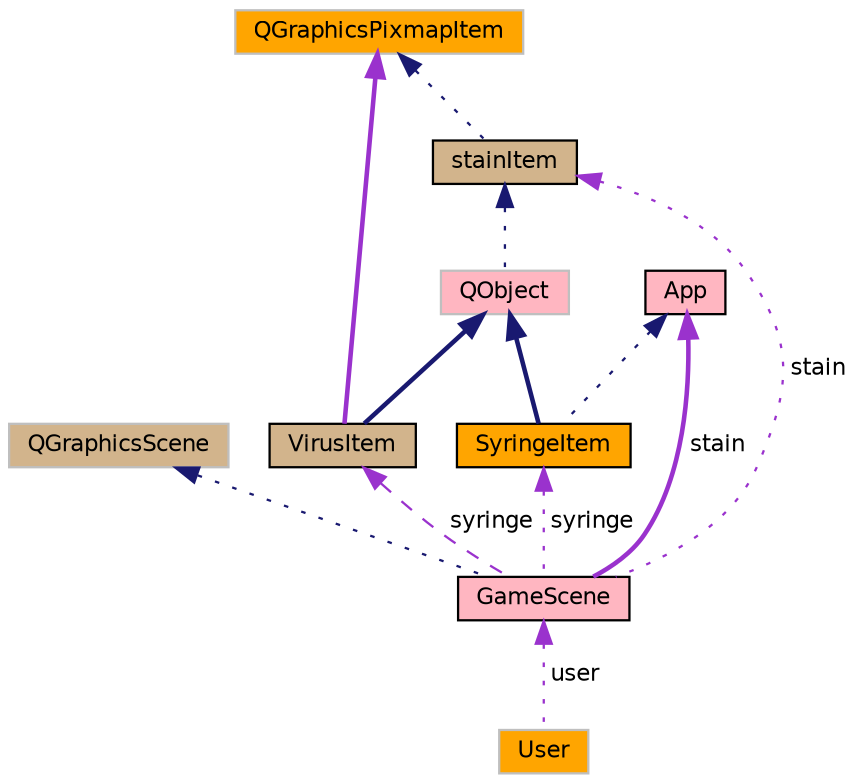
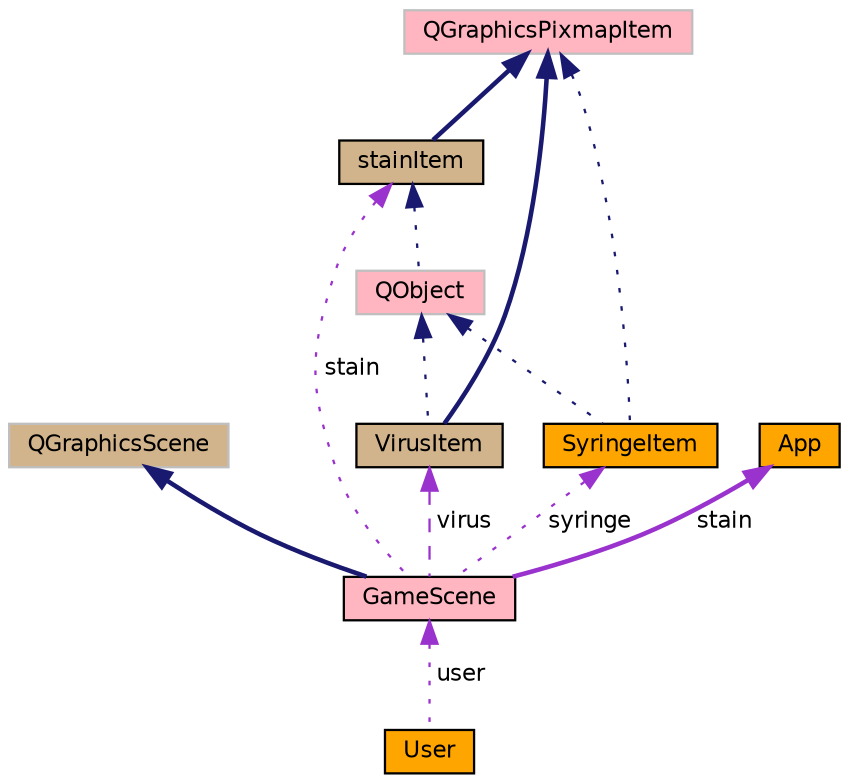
(379, 32) -> (548, 32)
(450, 105) -> (471, 105)
(360, 251) -> (521, 259)
(685, 292) -> (800, 446)
(415, 377) -> (426, 381)
(607, 377) -> (614, 247)
(527, 380) -> (535, 376)
(489, 522) -> (462, 522)
(343, 526) -> (263, 536)
(544, 752) -> (430, 752)
